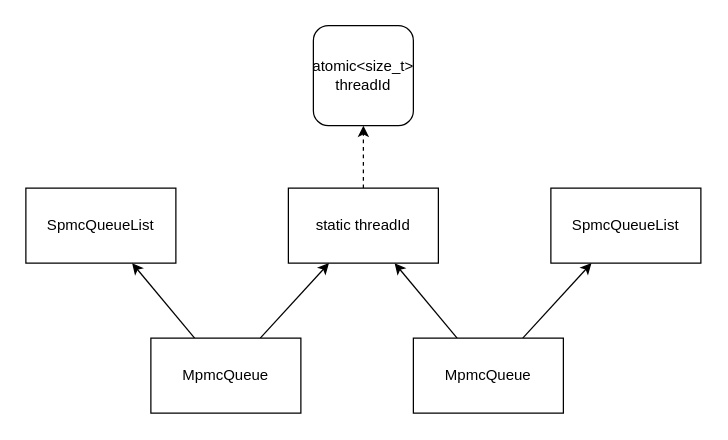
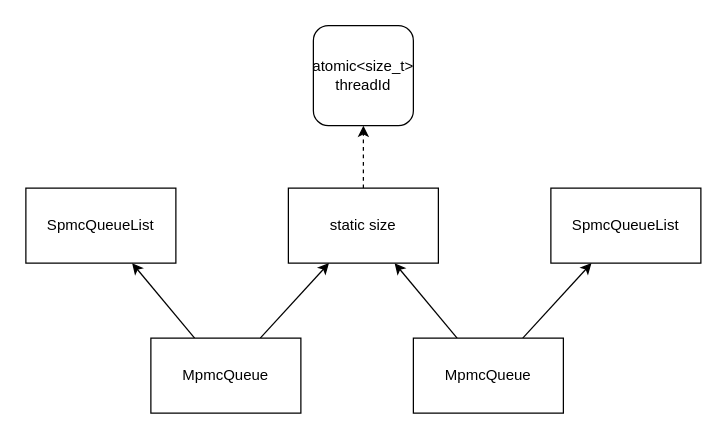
(363, 226) -> (363, 226)
